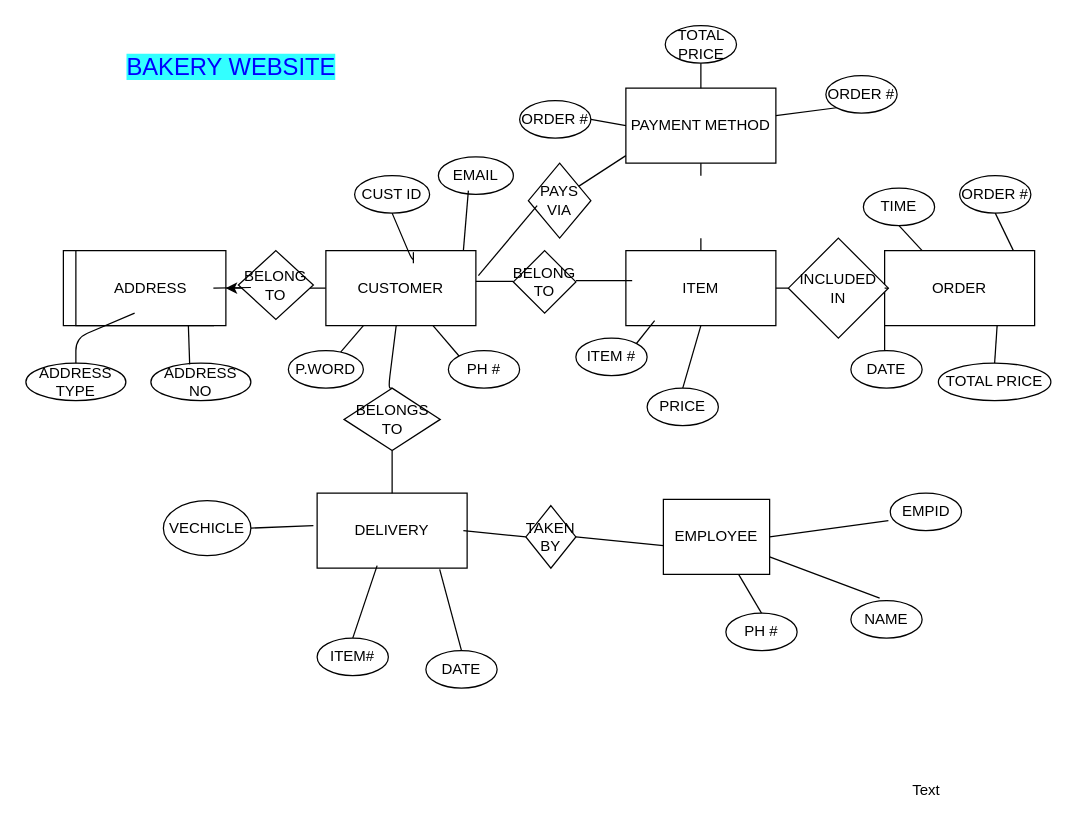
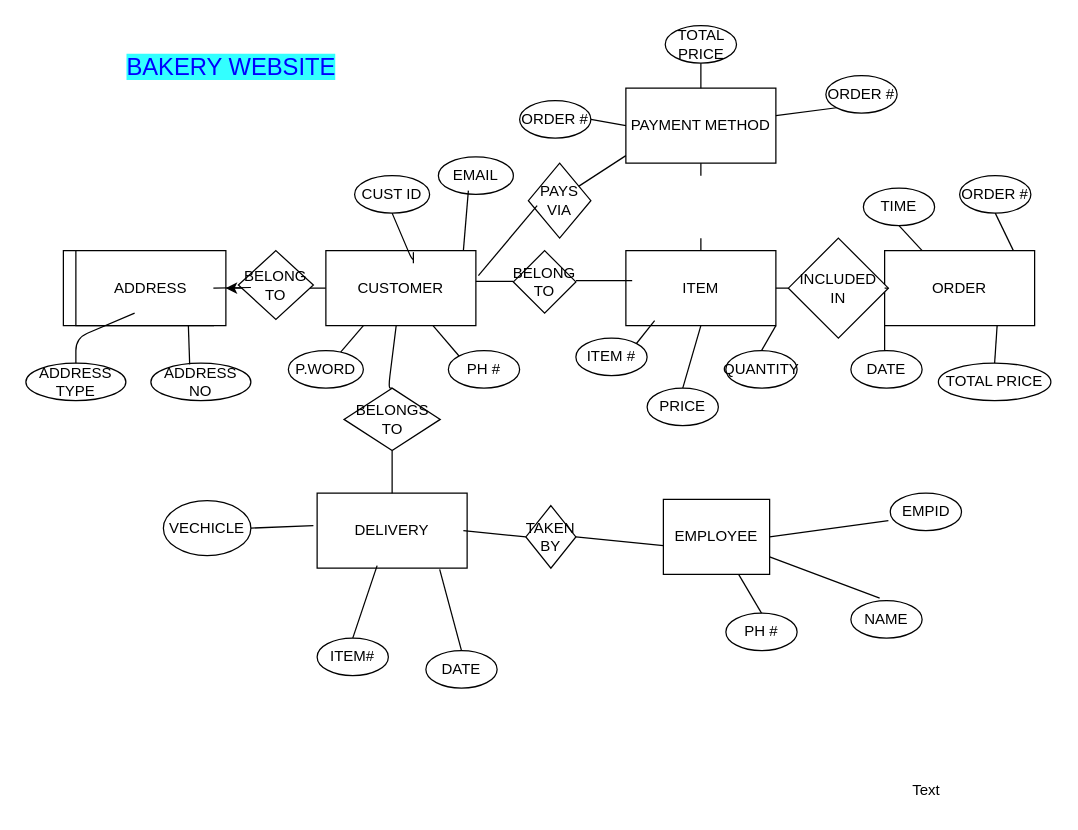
none -> (768, 338)
none -> (761, 369)
